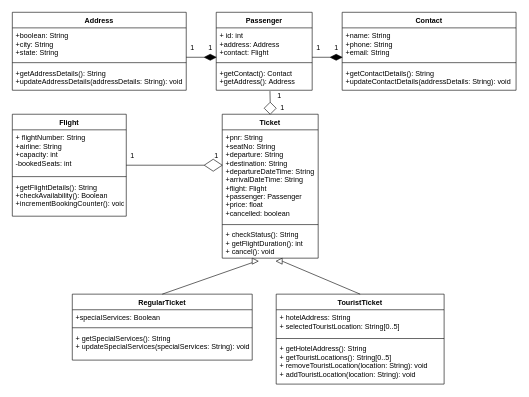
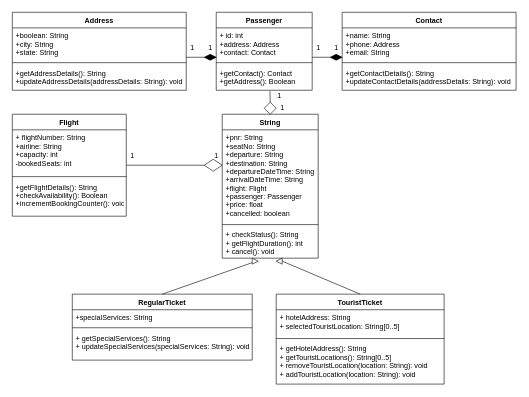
(233, 36) -> (233, 36)
(369, 36) -> (369, 36)
(262, 73) -> (262, 73)
(270, 122) -> (270, 122)
(120, 318) -> (118, 318)
